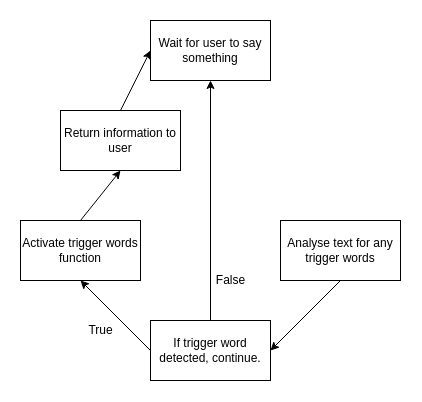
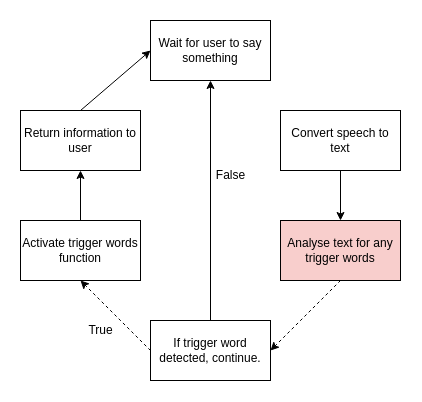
(121, 141) -> (81, 141)
none -> (341, 141)
none -> (341, 192)
(341, 251) -> (341, 251)
(231, 281) -> (231, 176)
(308, 313) -> (308, 313)
(117, 317) -> (117, 317)
